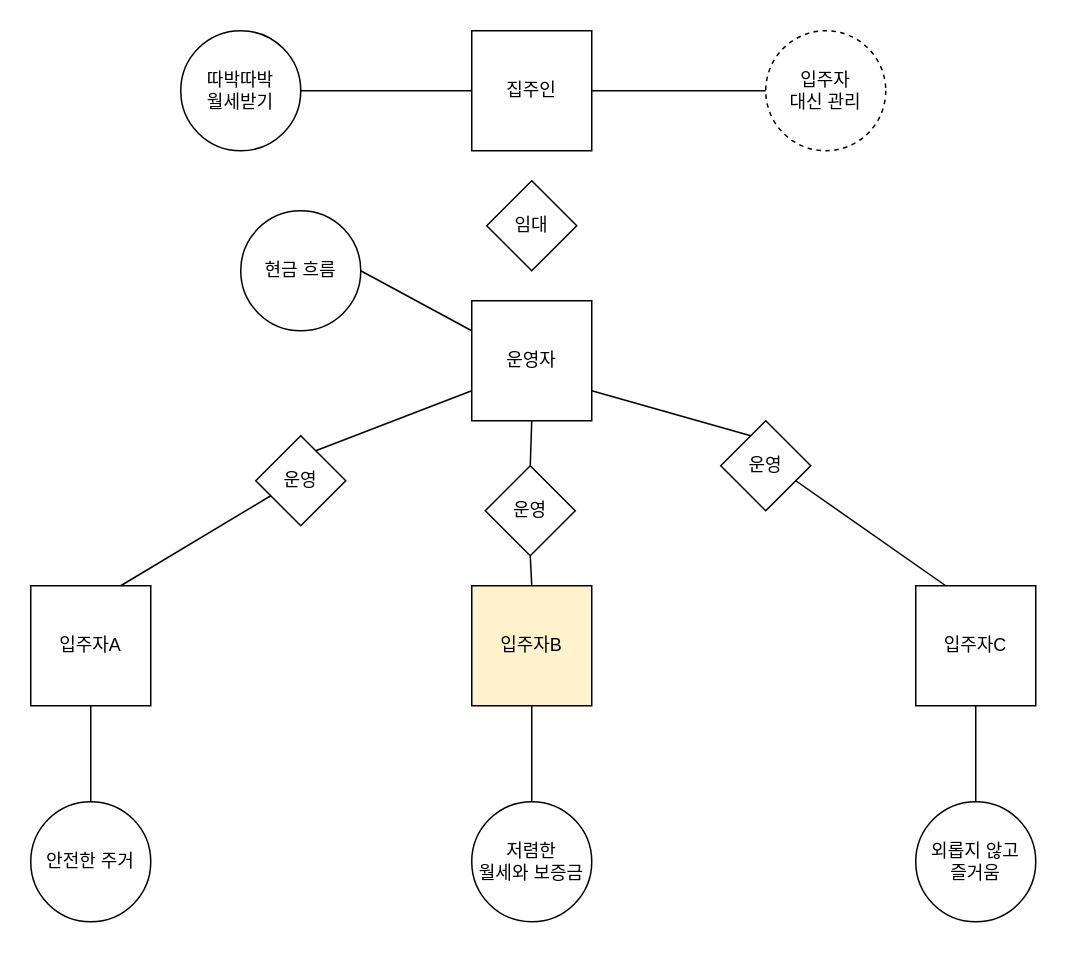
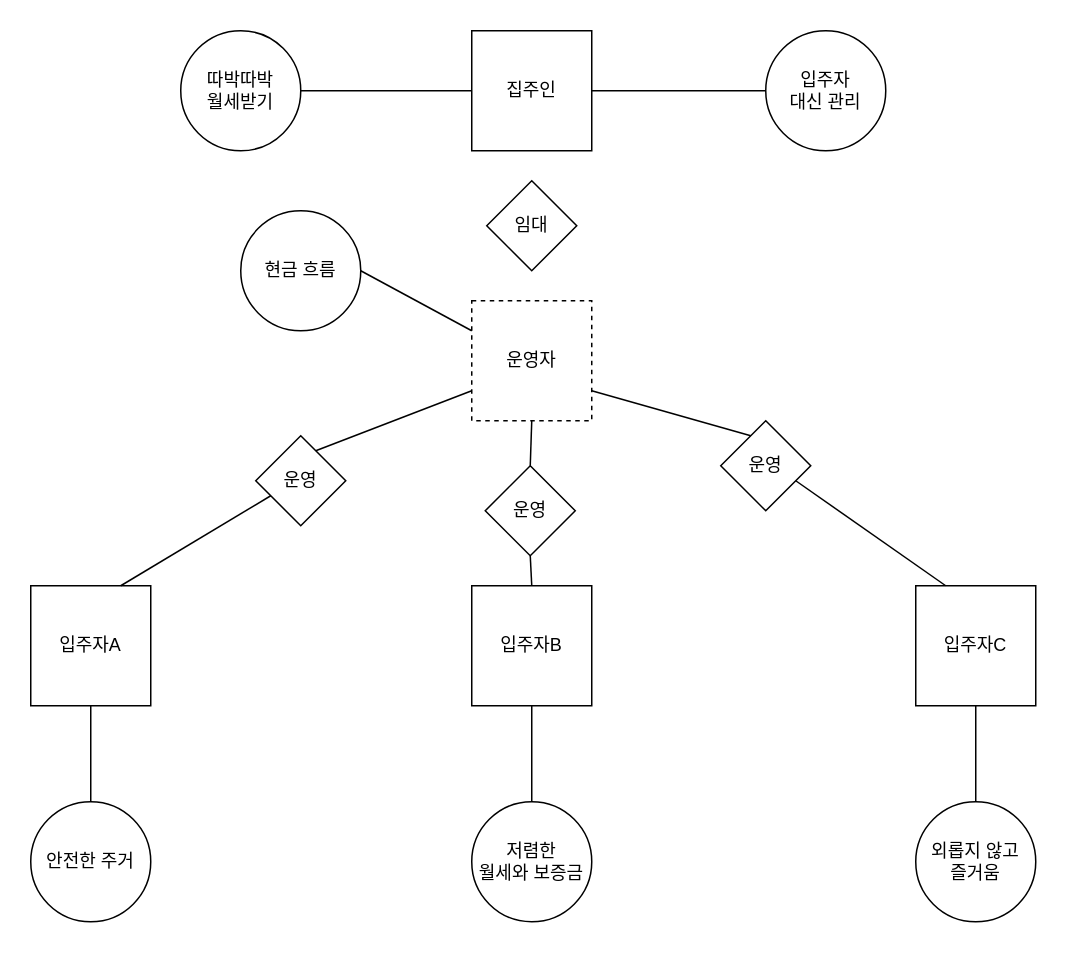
(826, 91) -> (826, 91)
(532, 361) -> (532, 361)
(532, 646) -> (532, 646)
